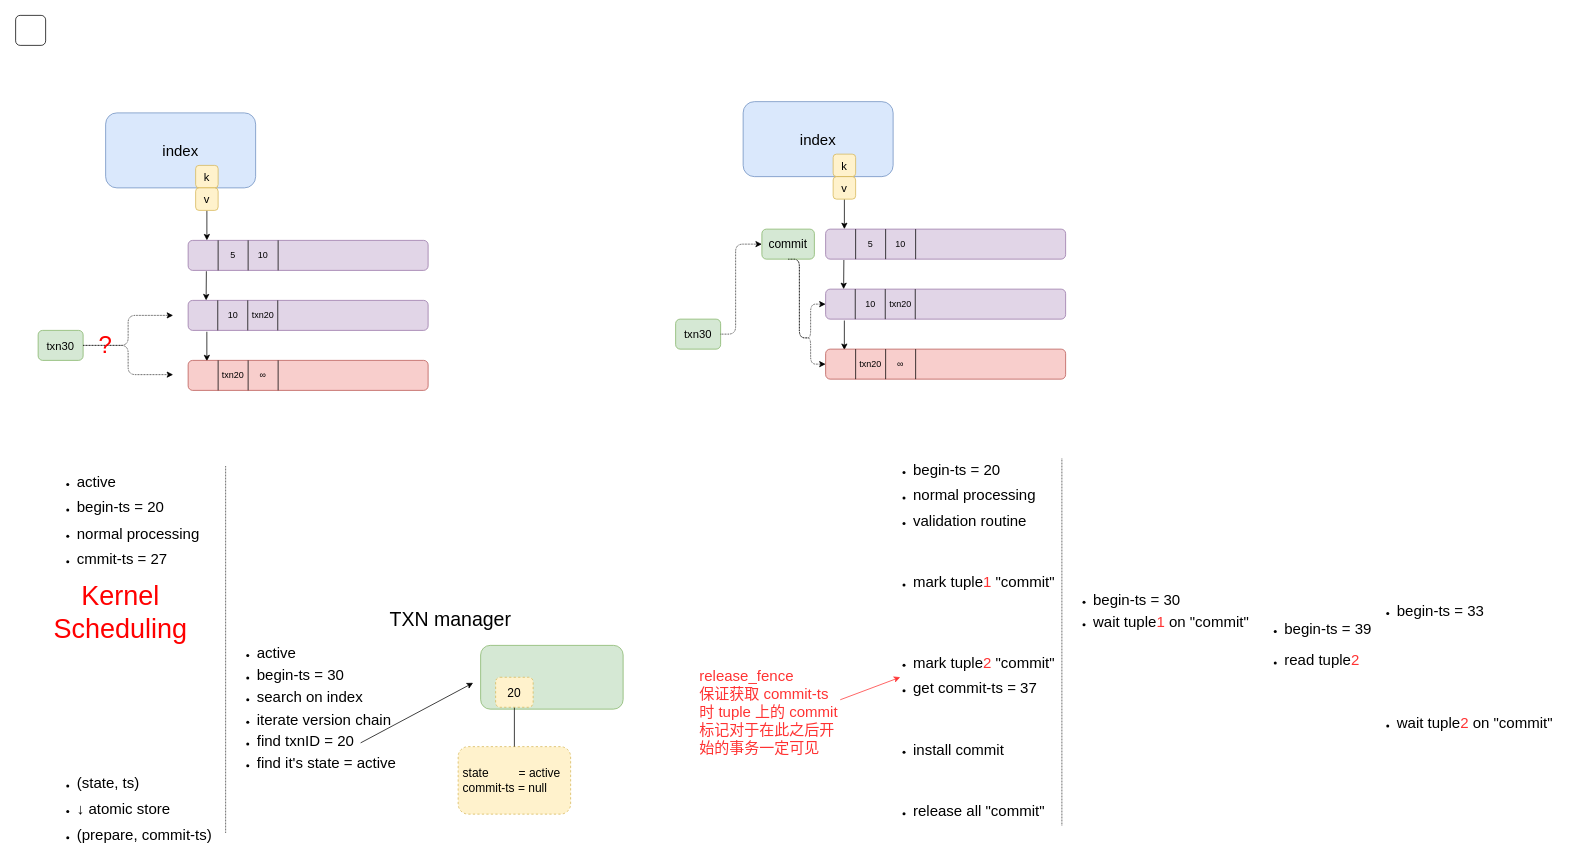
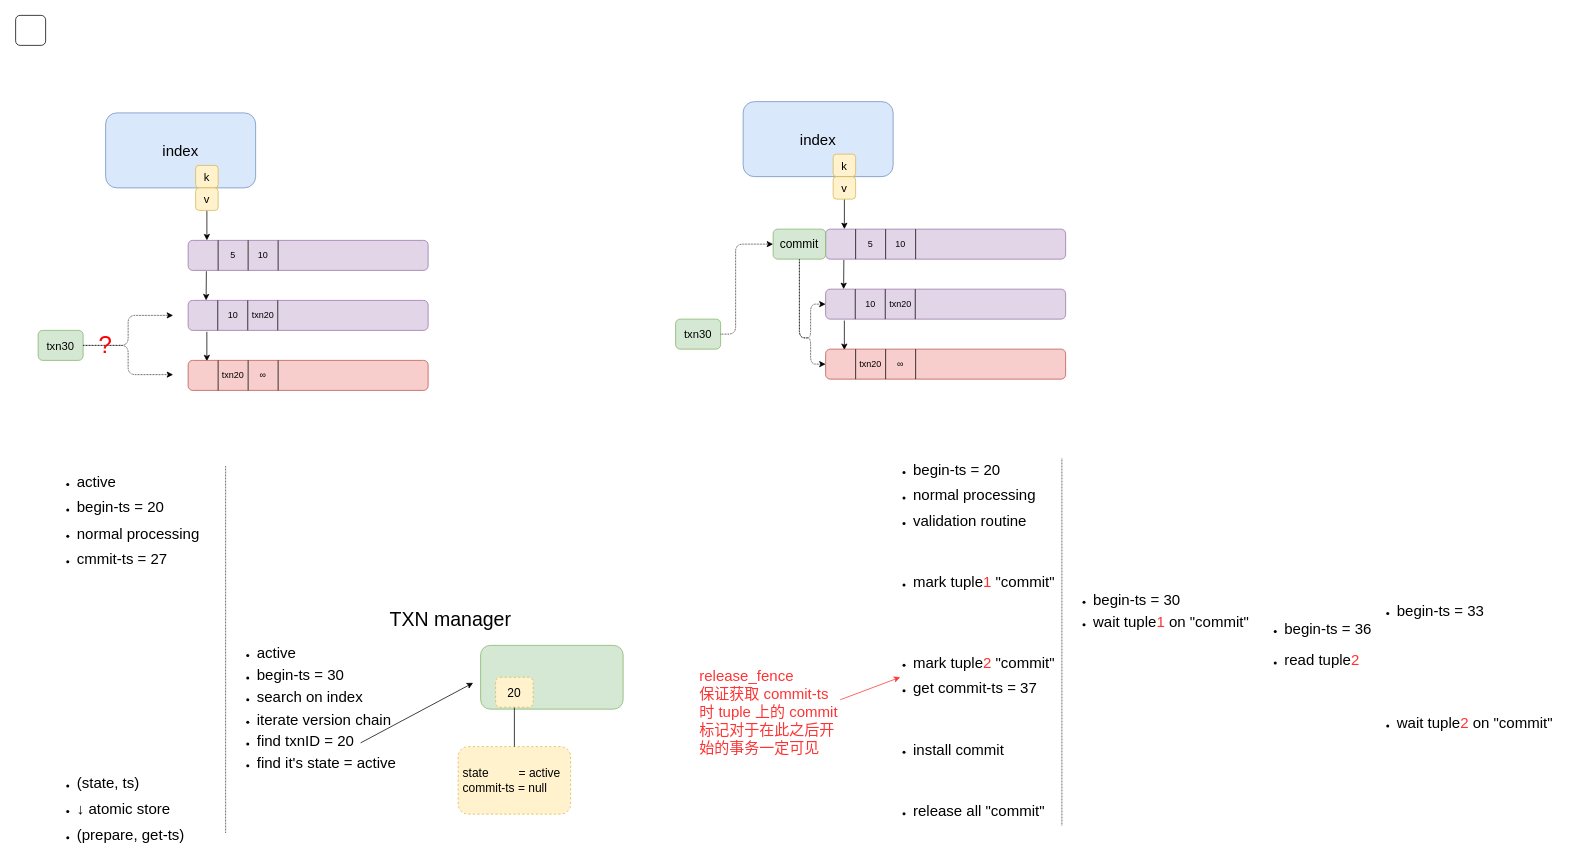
(788, 244) -> (799, 244)
(120, 612) -> none
(1284, 645) -> (1284, 645)
(94, 810) -> (87, 810)
